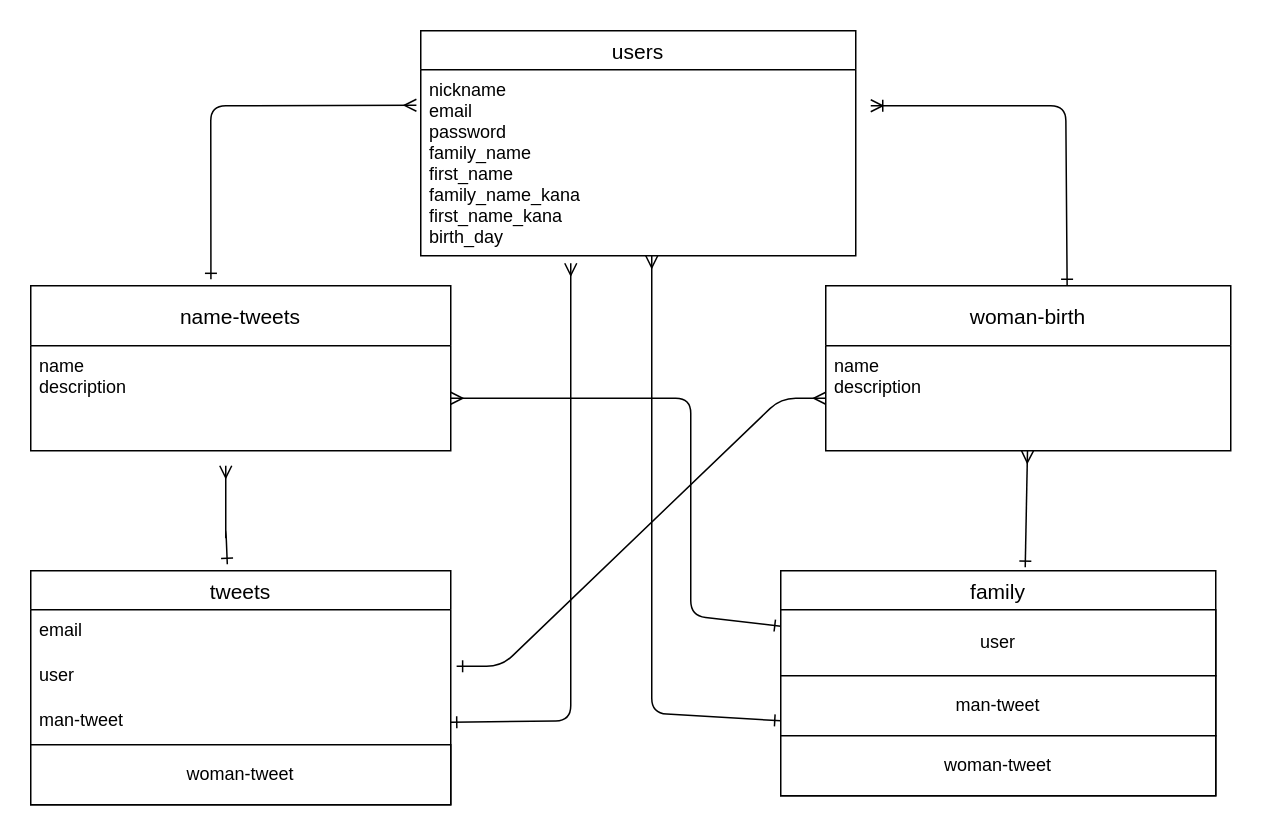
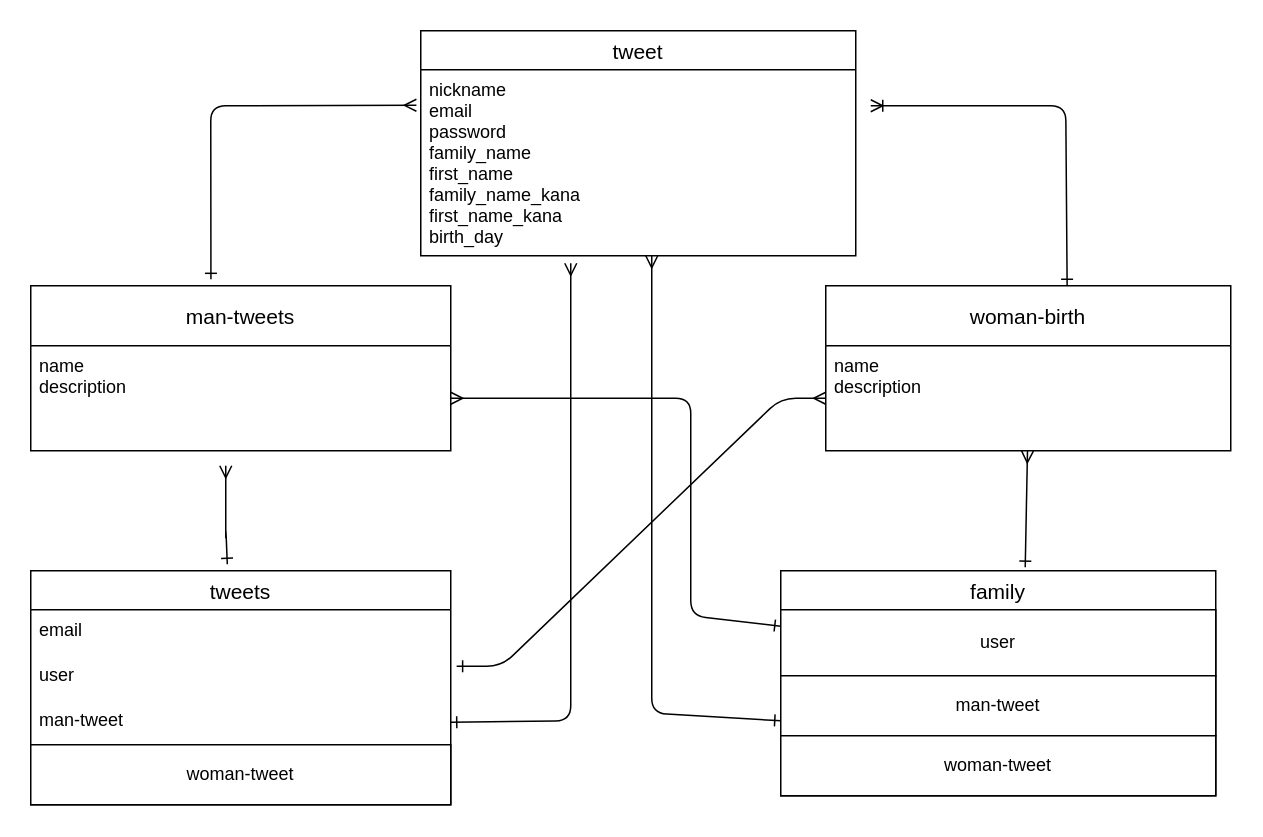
(638, 52) -> (638, 52)
(240, 317) -> (240, 317)
